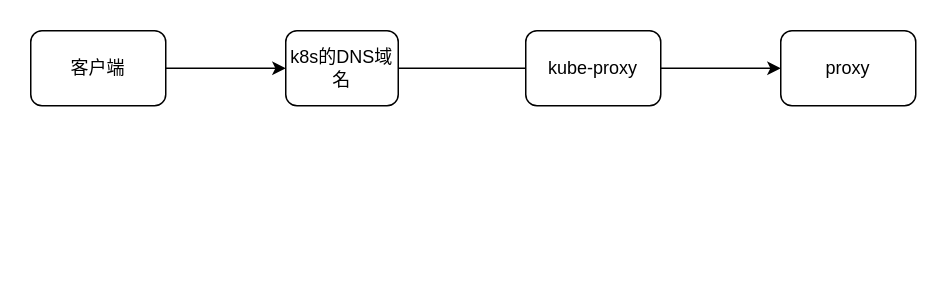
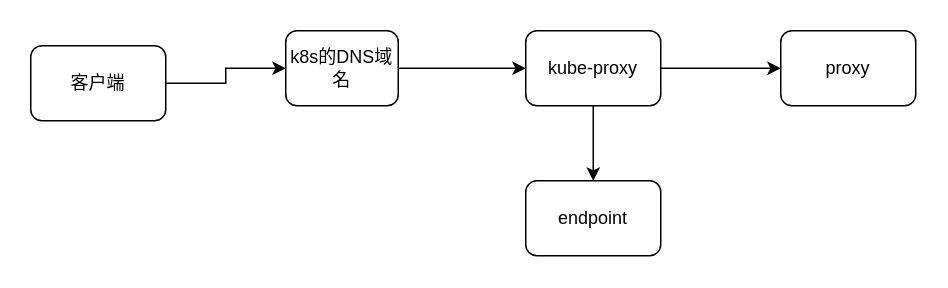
(98, 68) -> (98, 83)
(518, 68) -> (514, 68)
none -> (593, 138)
none -> (593, 218)
